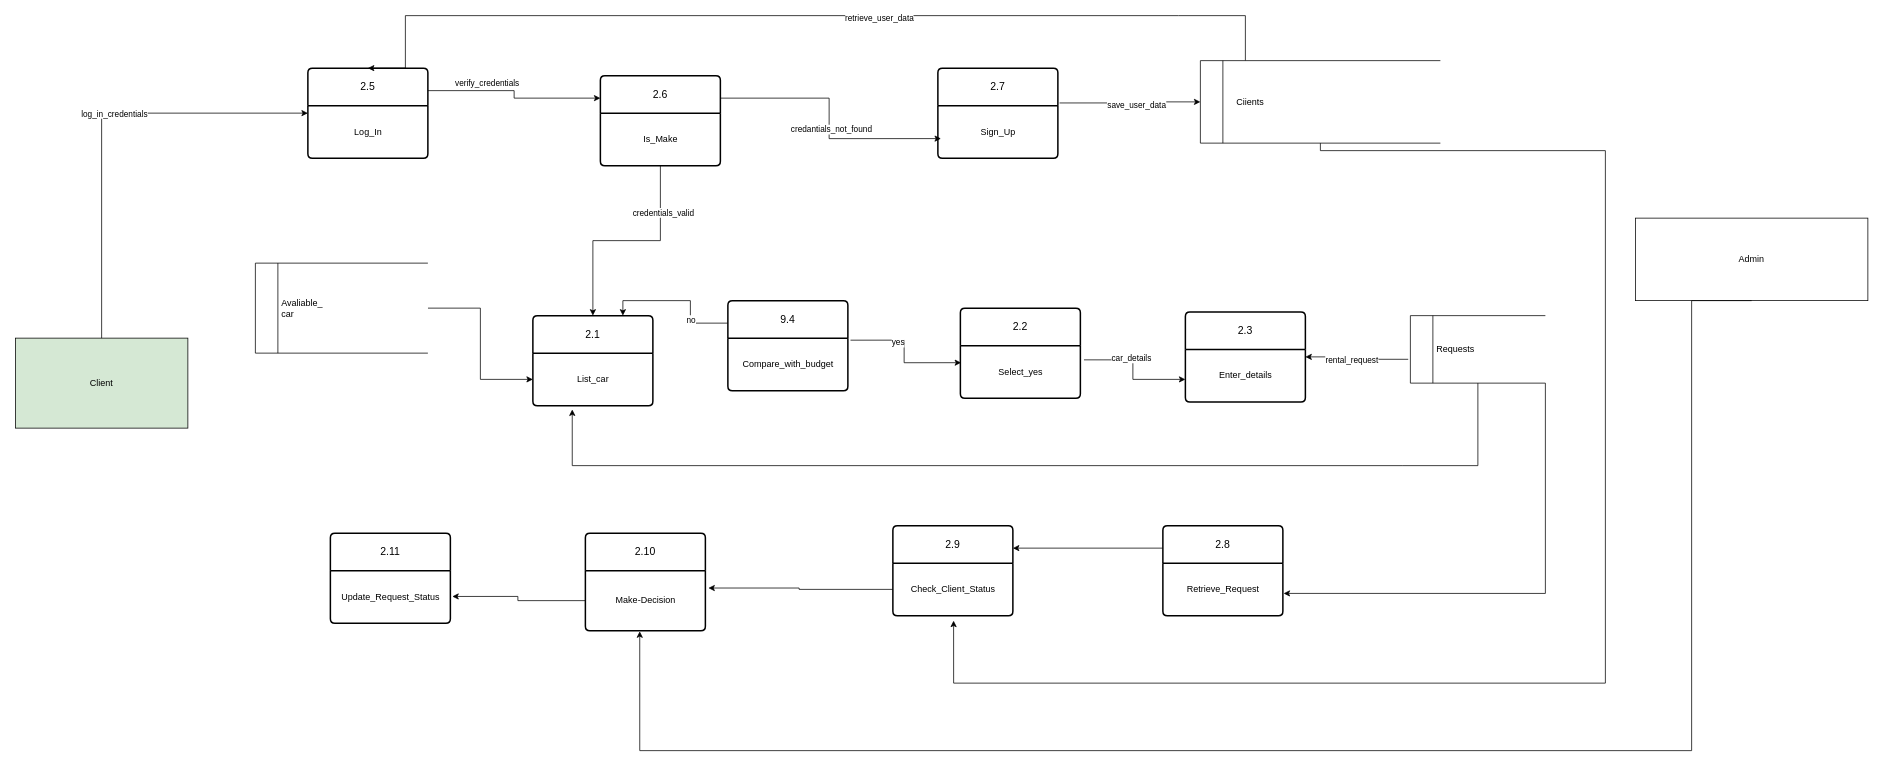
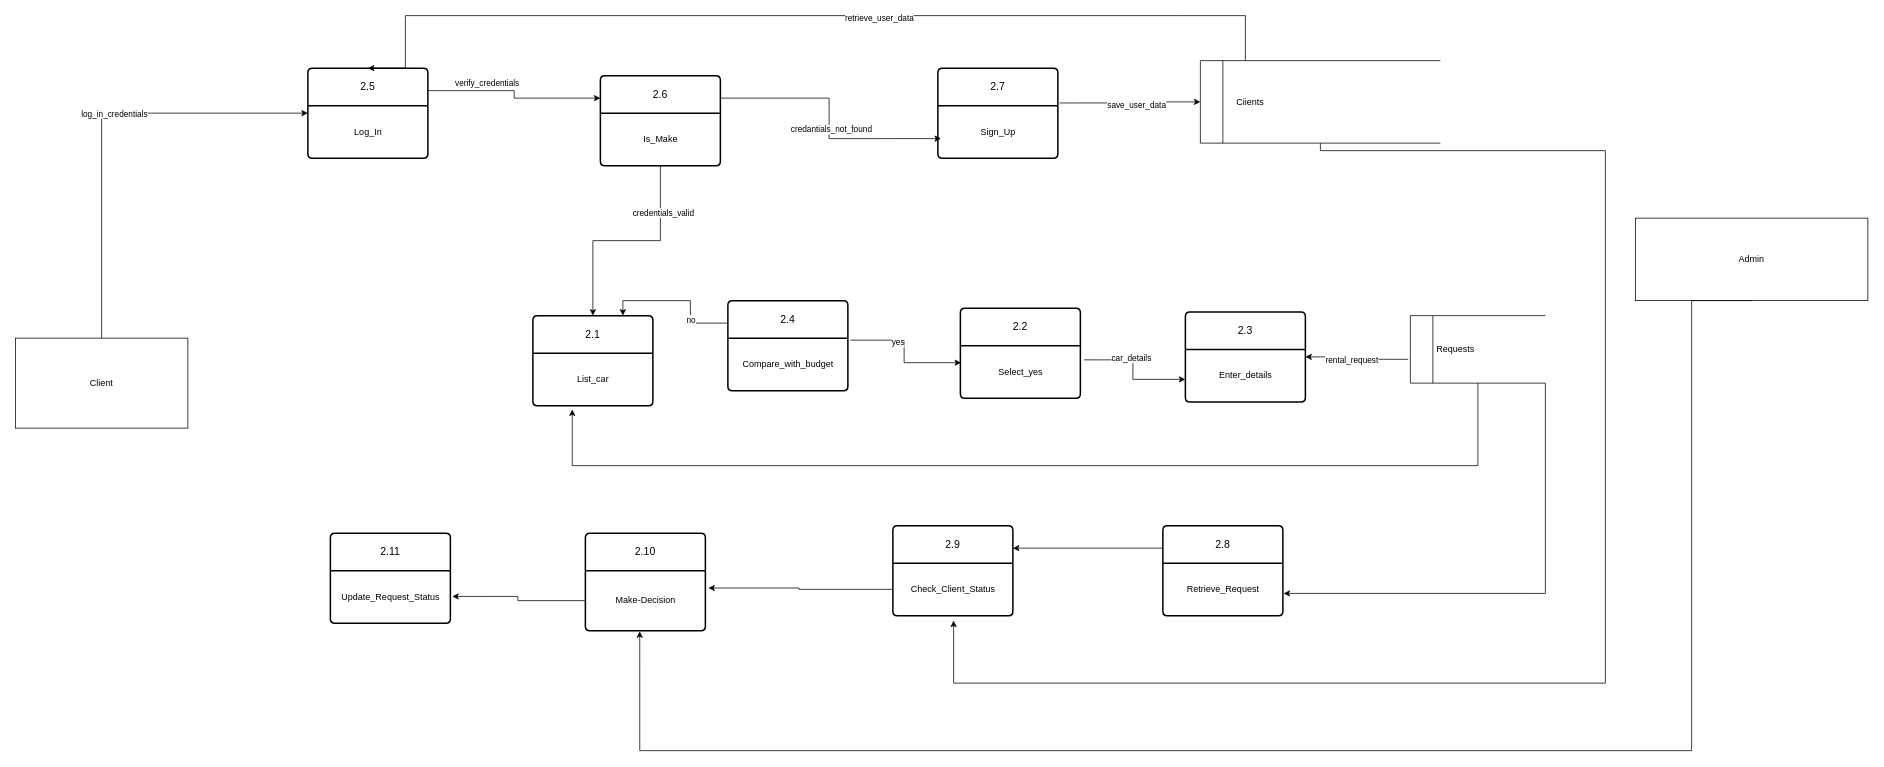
(342, 308) -> none
(788, 319) -> (788, 319)
(480, 365) -> none
(102, 383) -> (102, 383)
